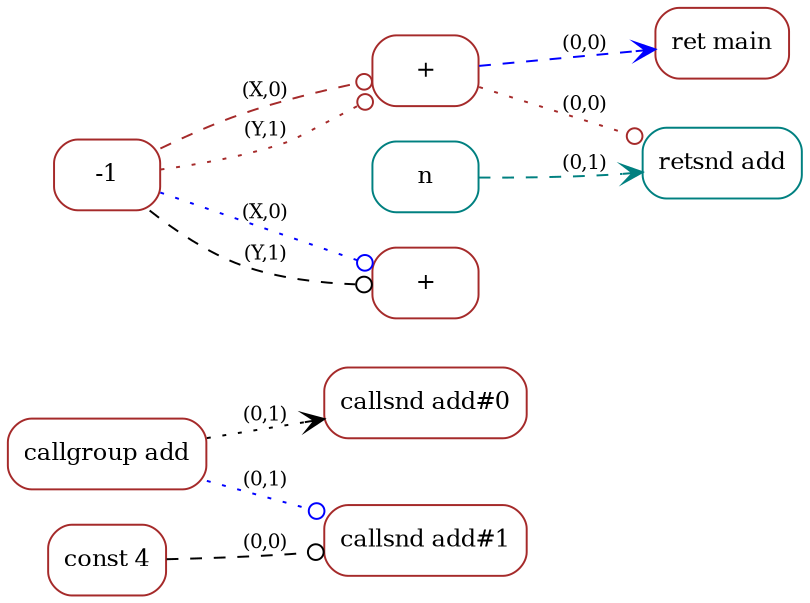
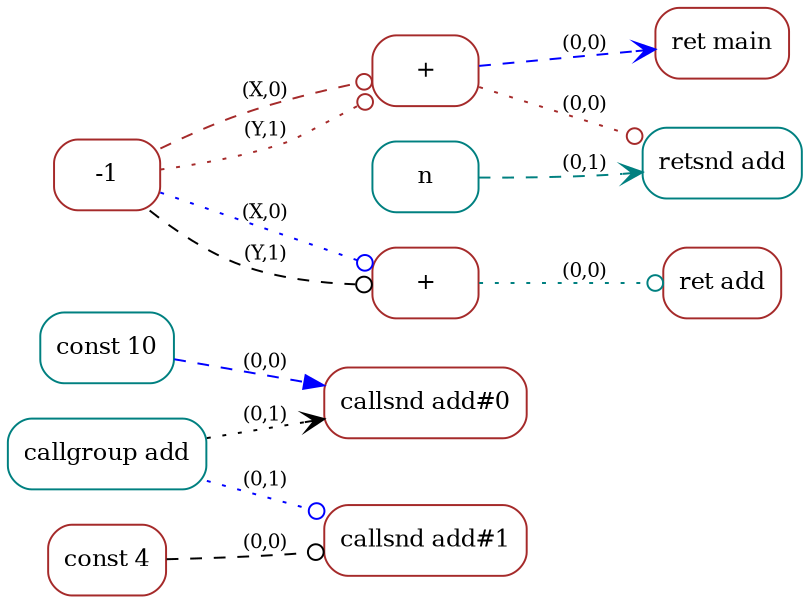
none -> (722, 283)
none -> (107, 348)
(107, 454) -> (107, 454)
